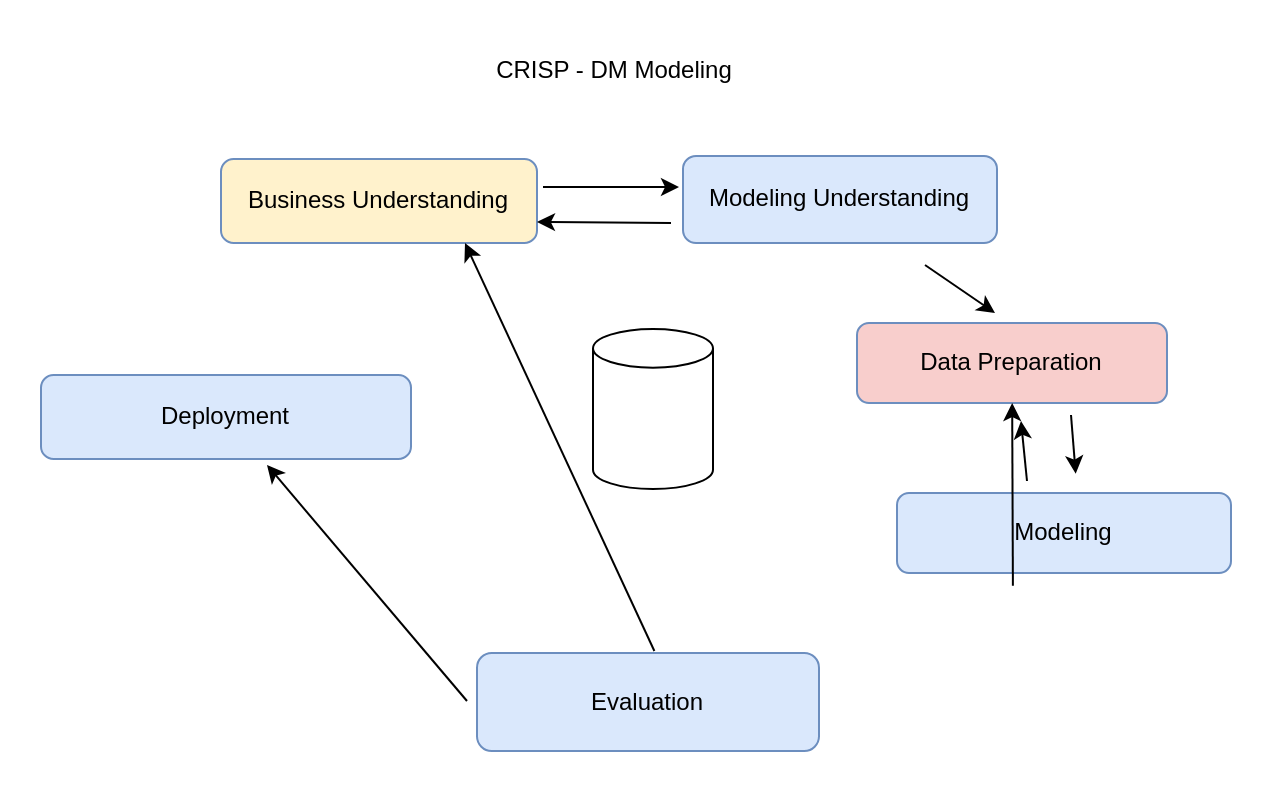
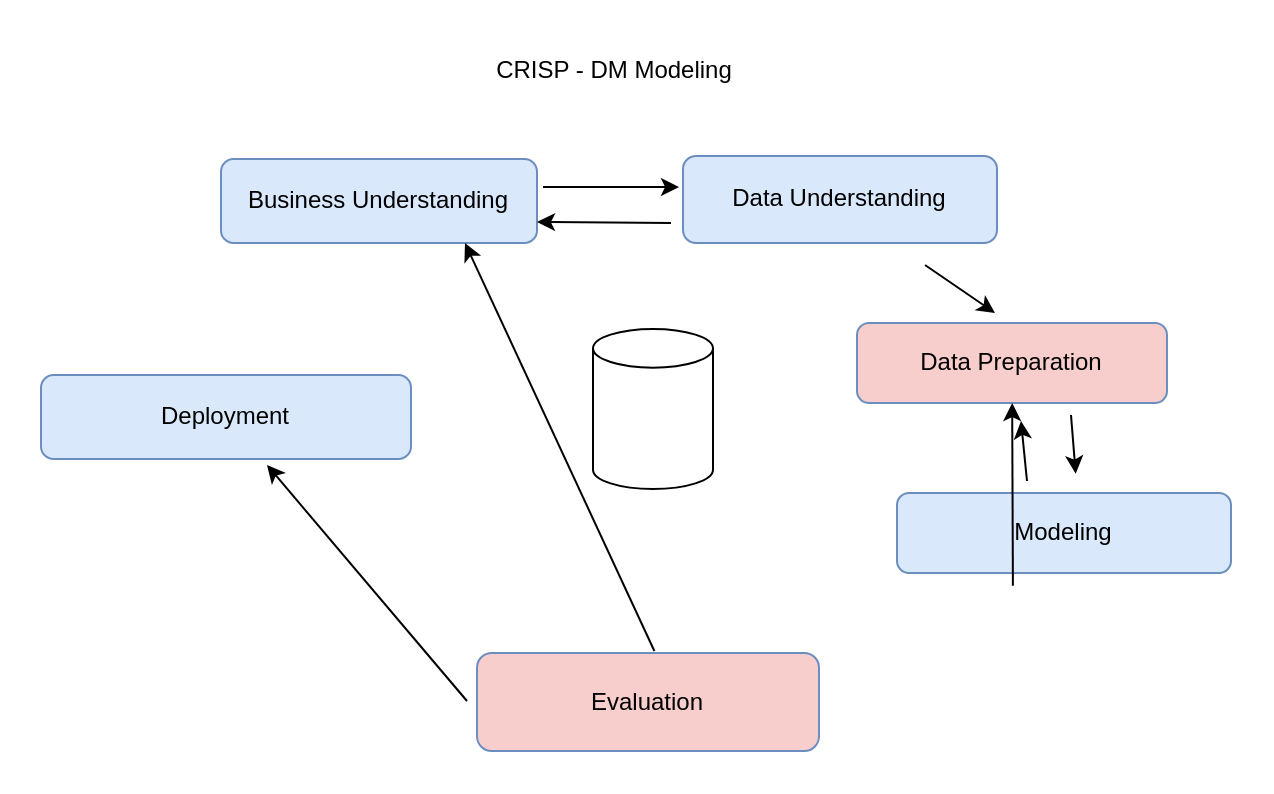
(840, 199) -> (840, 199)
(379, 201) -> (379, 201)
(648, 702) -> (648, 702)
